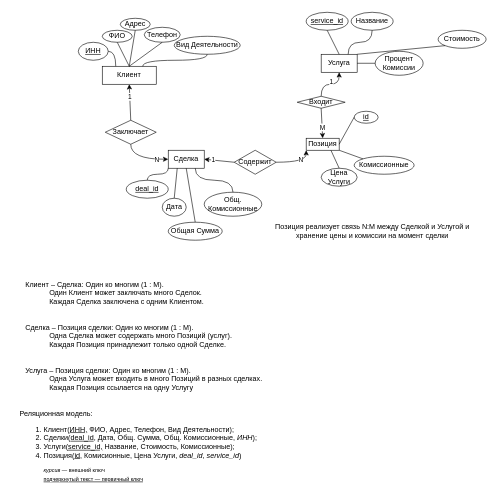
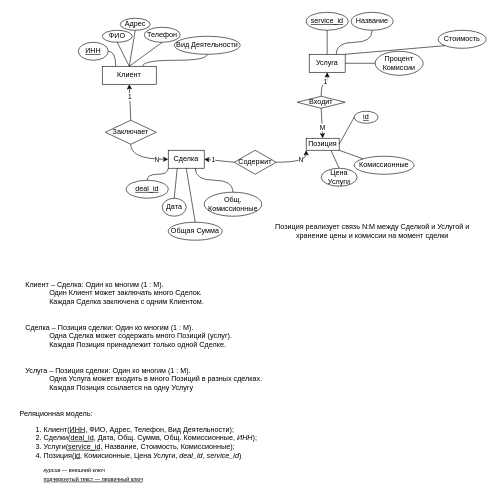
(339, 63) -> (327, 63)
